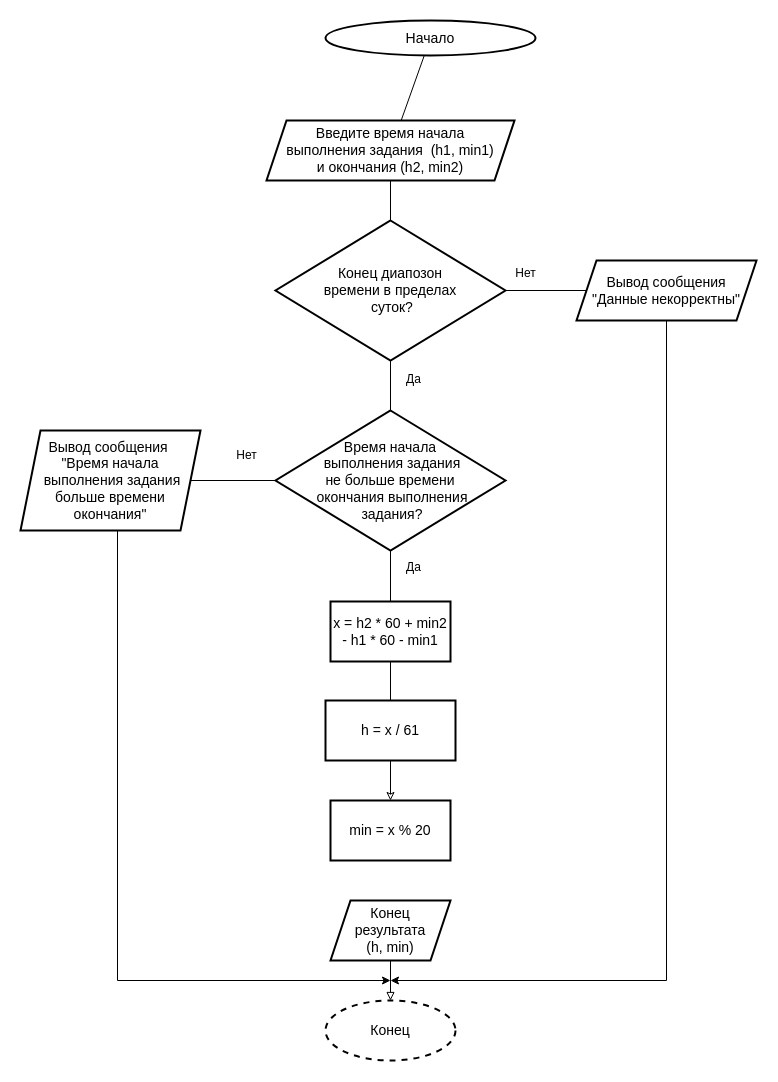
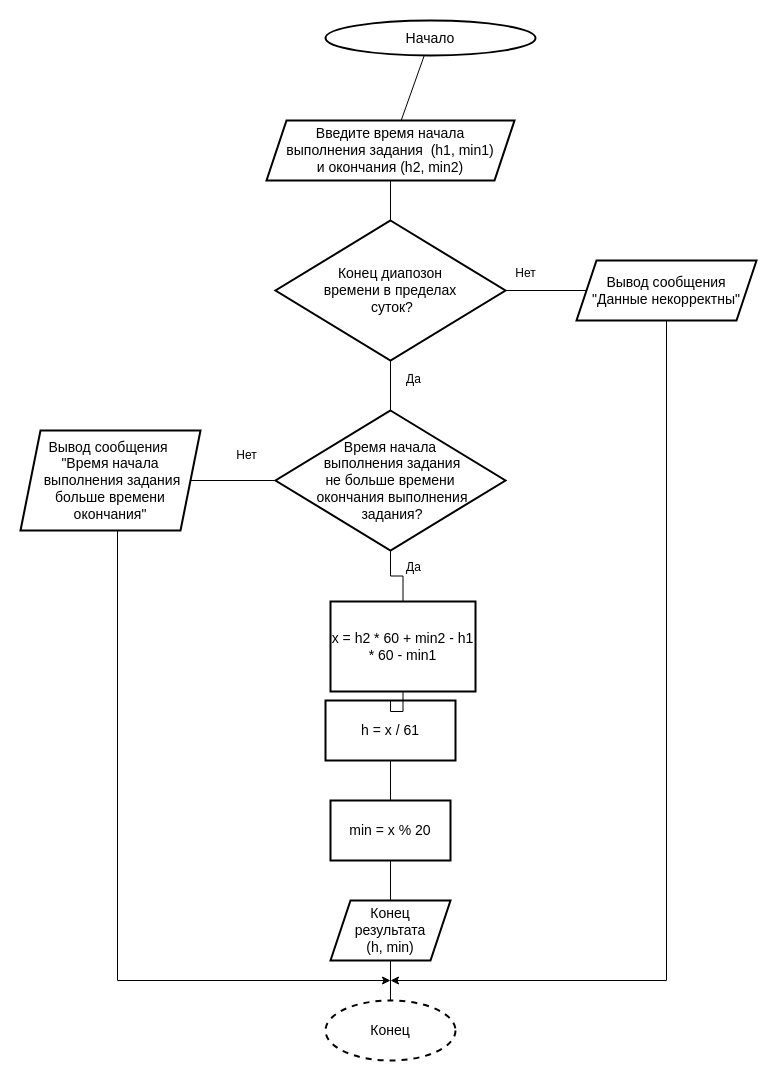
(391, 632) -> (403, 647)
(391, 792) -> (391, 795)
none -> (391, 881)
(391, 991) -> (391, 994)
